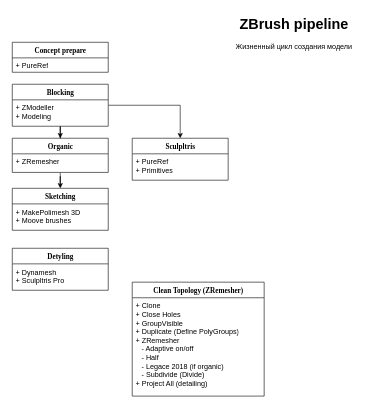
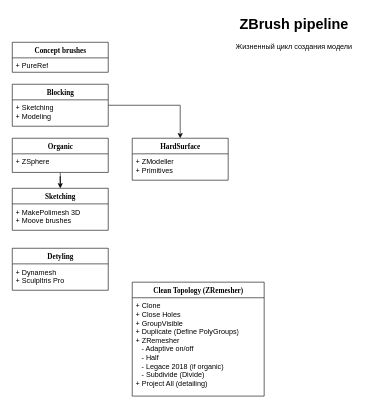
(61, 51) -> (61, 51)
(35, 113) -> (36, 113)
(60, 134) -> none
(181, 147) -> (181, 147)
(37, 162) -> (33, 162)
(156, 167) -> (156, 167)
